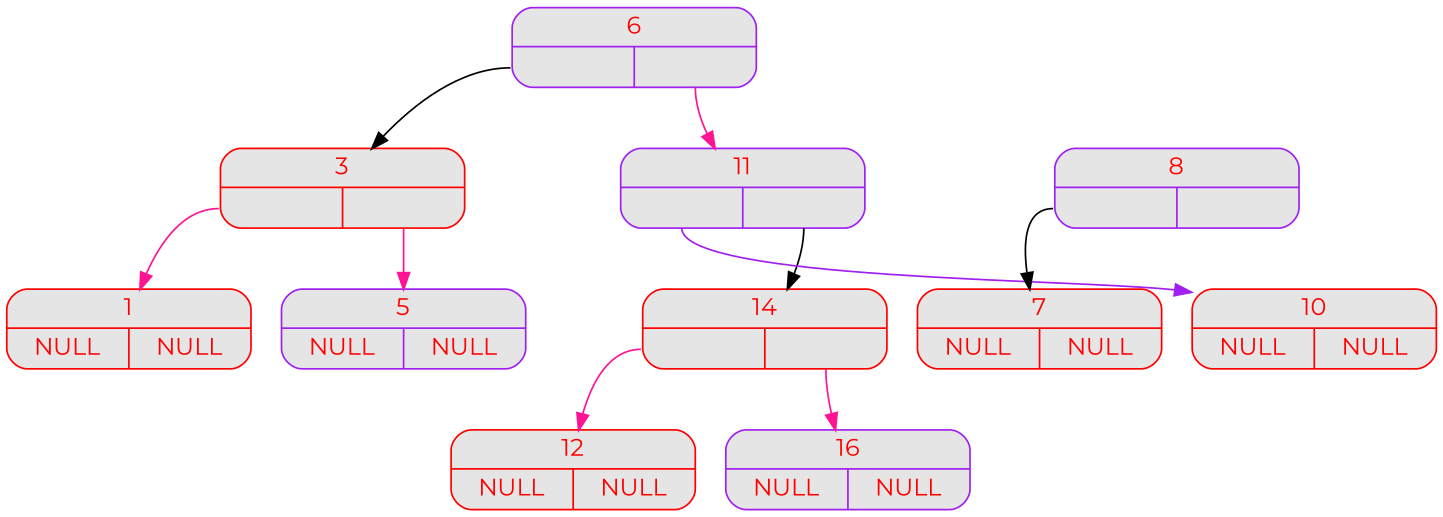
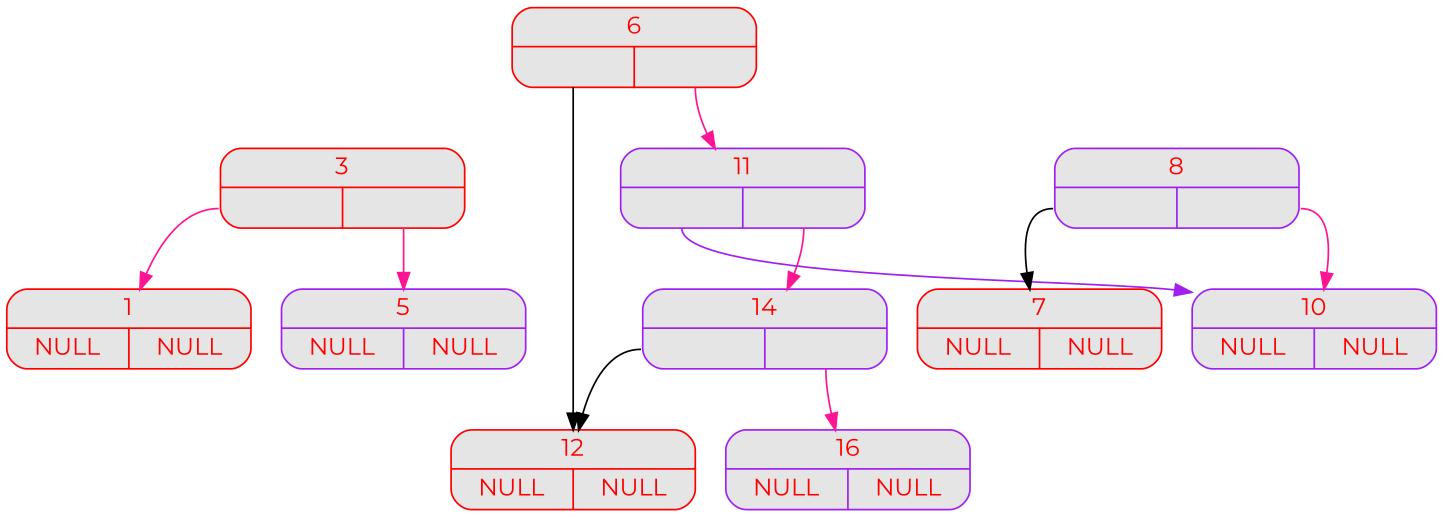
(634, 47) -> (634, 47)
(440, 89) -> (573, 250)
none -> (1327, 233)
(801, 251) -> (801, 251)
(765, 329) -> (765, 329)
(1314, 329) -> (1314, 329)
(602, 372) -> (602, 372)
